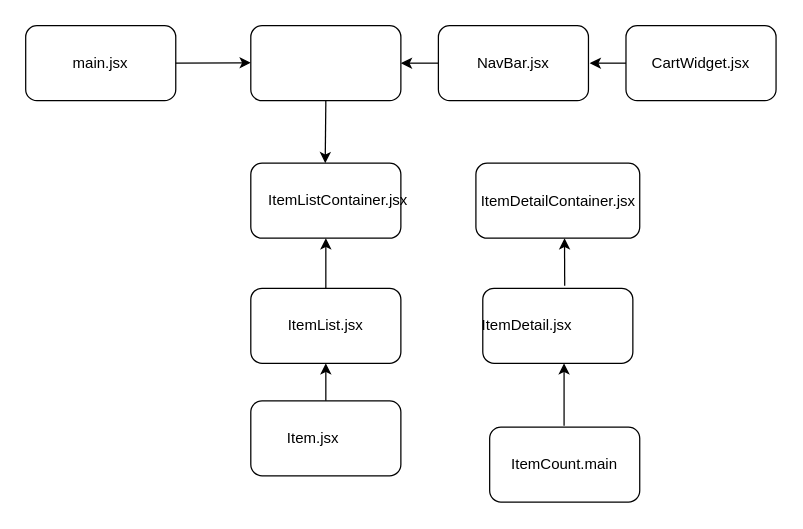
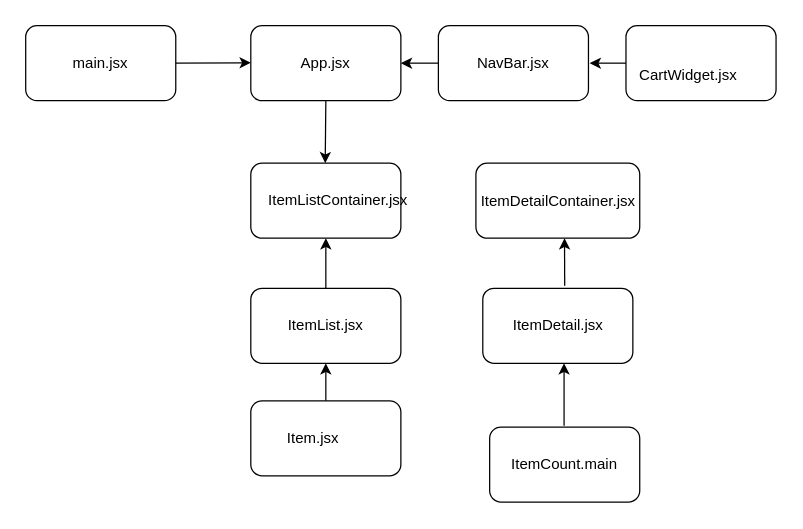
none -> (326, 63)
(701, 63) -> (688, 76)
(526, 326) -> (558, 326)
